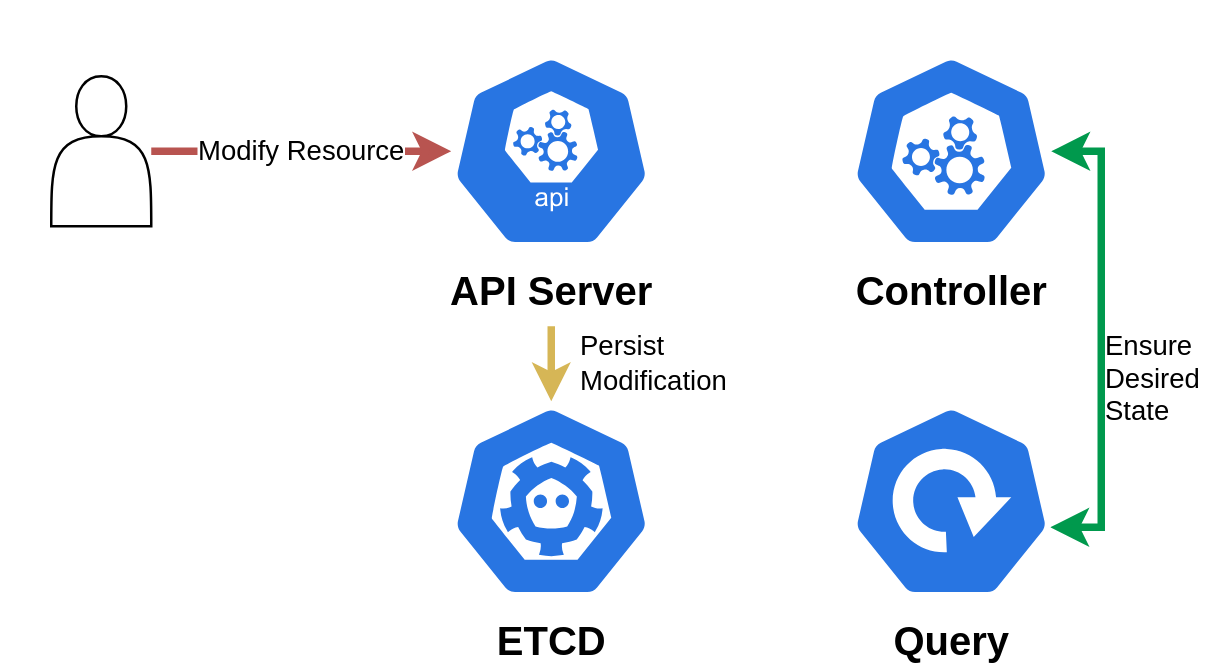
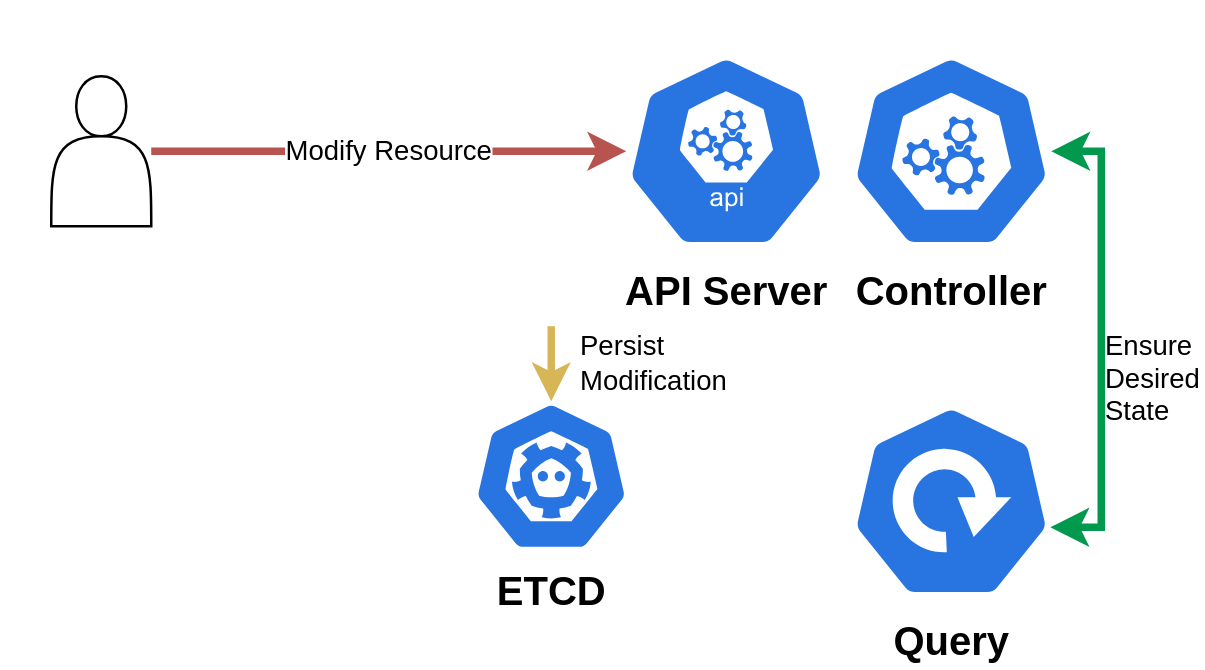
(551, 151) -> (726, 151)
(551, 501) -> (551, 476)
